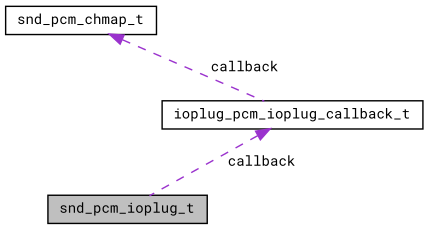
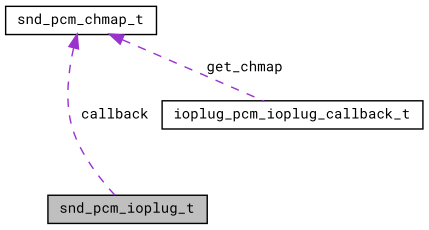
(241, 68) -> (241, 68)
(204, 166) -> (72, 128)
